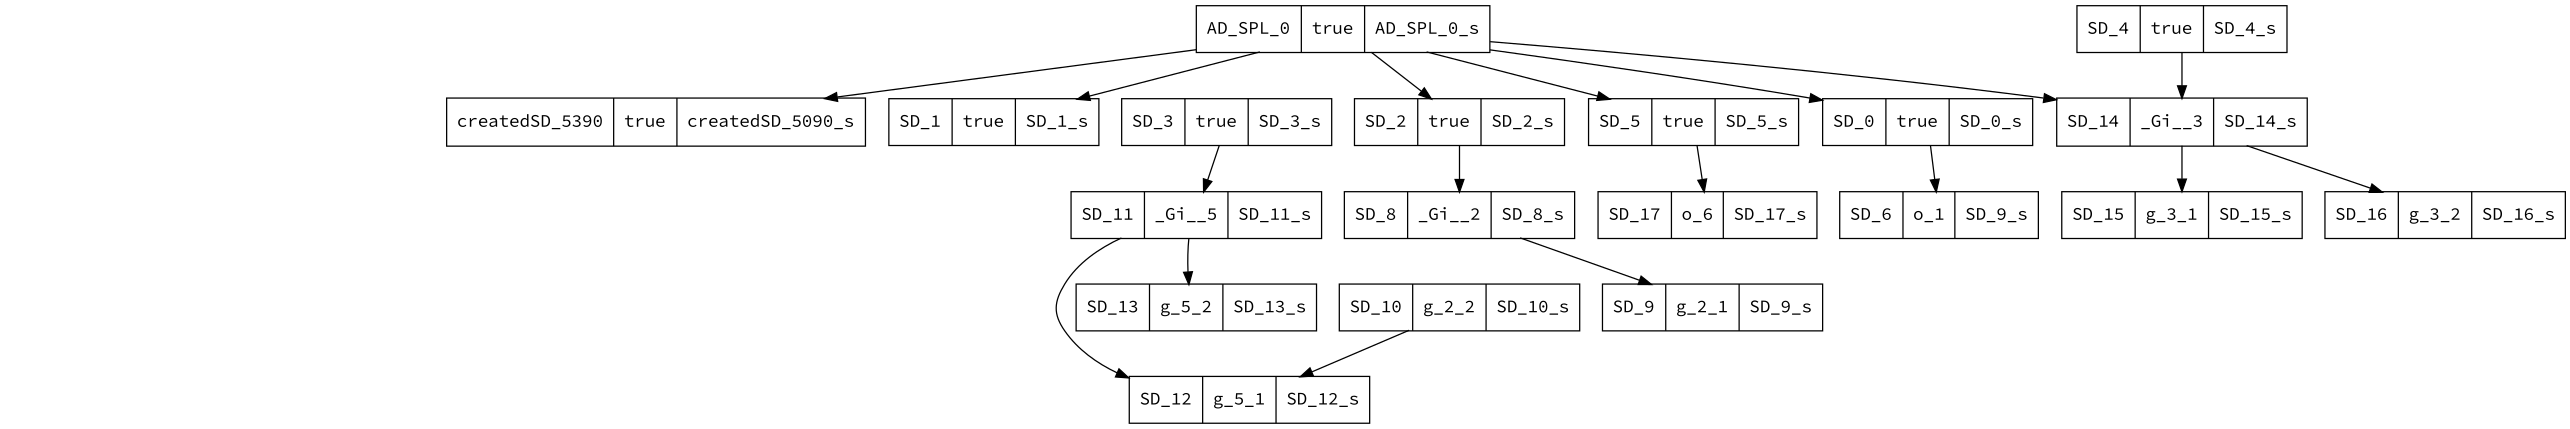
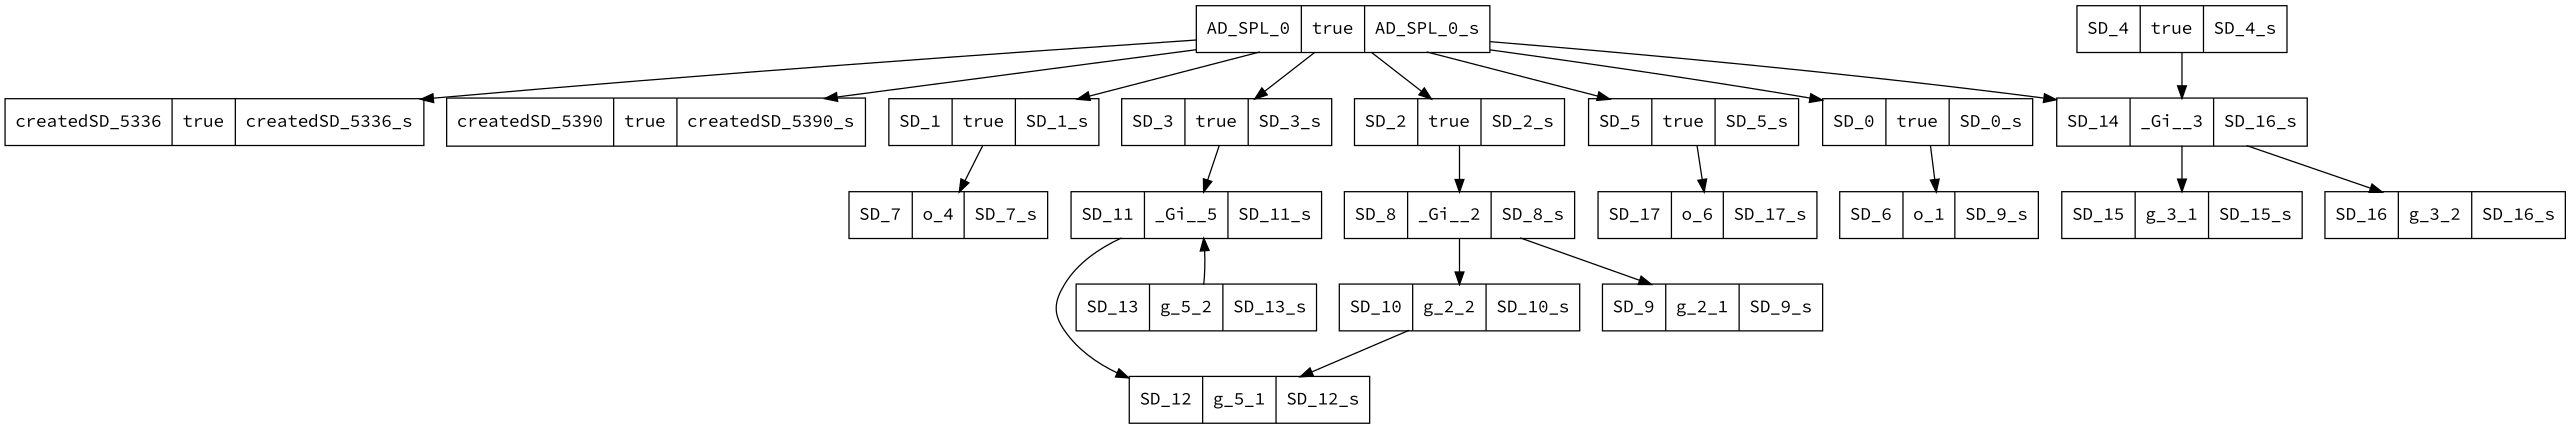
none -> (1290, 72)
(771, 121) -> (771, 121)
(2260, 121) -> (2260, 121)
none -> (214, 122)
none -> (948, 215)
(1188, 255) -> (1205, 268)
none -> (1459, 255)
